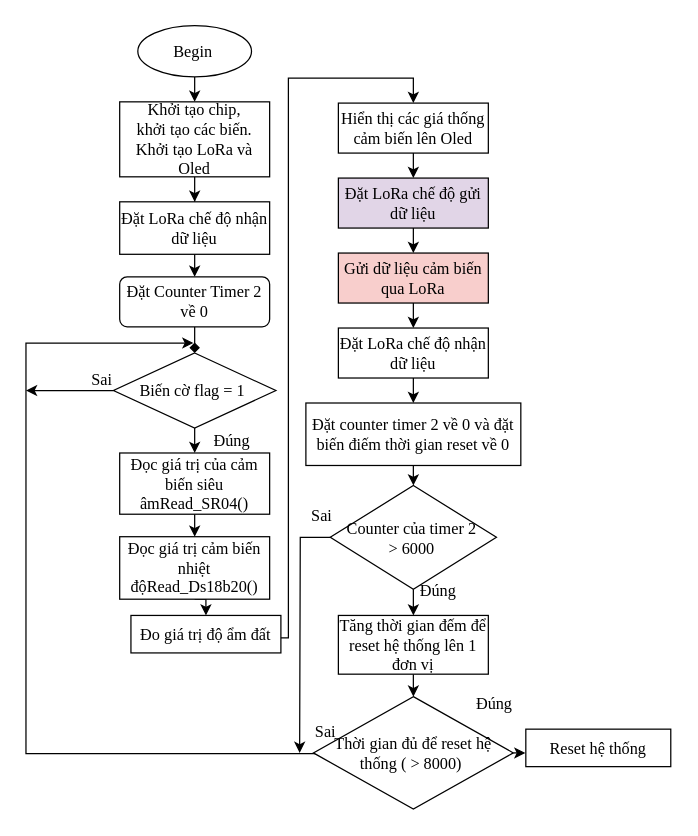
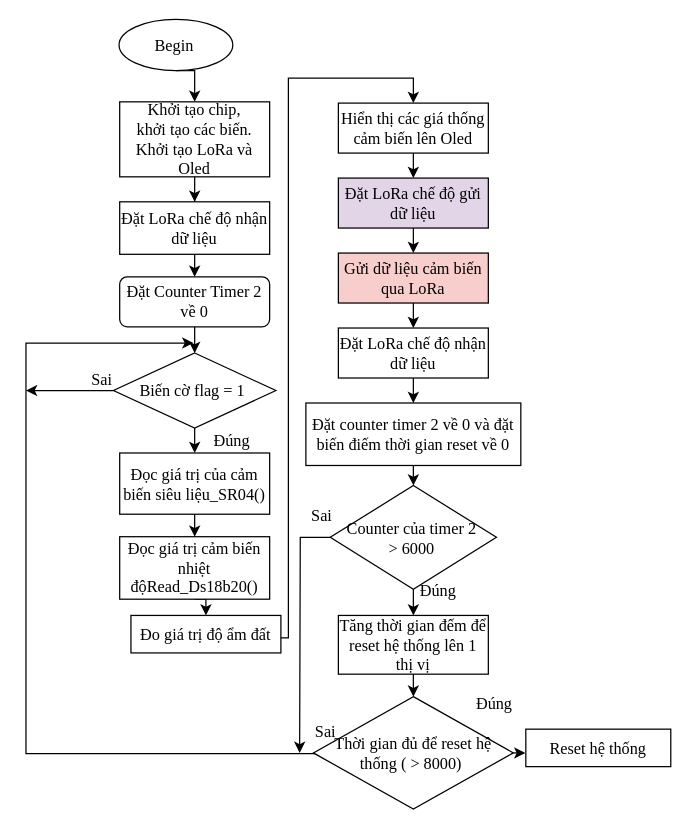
(194, 51) -> (176, 45)
(194, 342) -> (194, 343)
(194, 484) -> (194, 484)
(413, 646) -> (413, 646)
